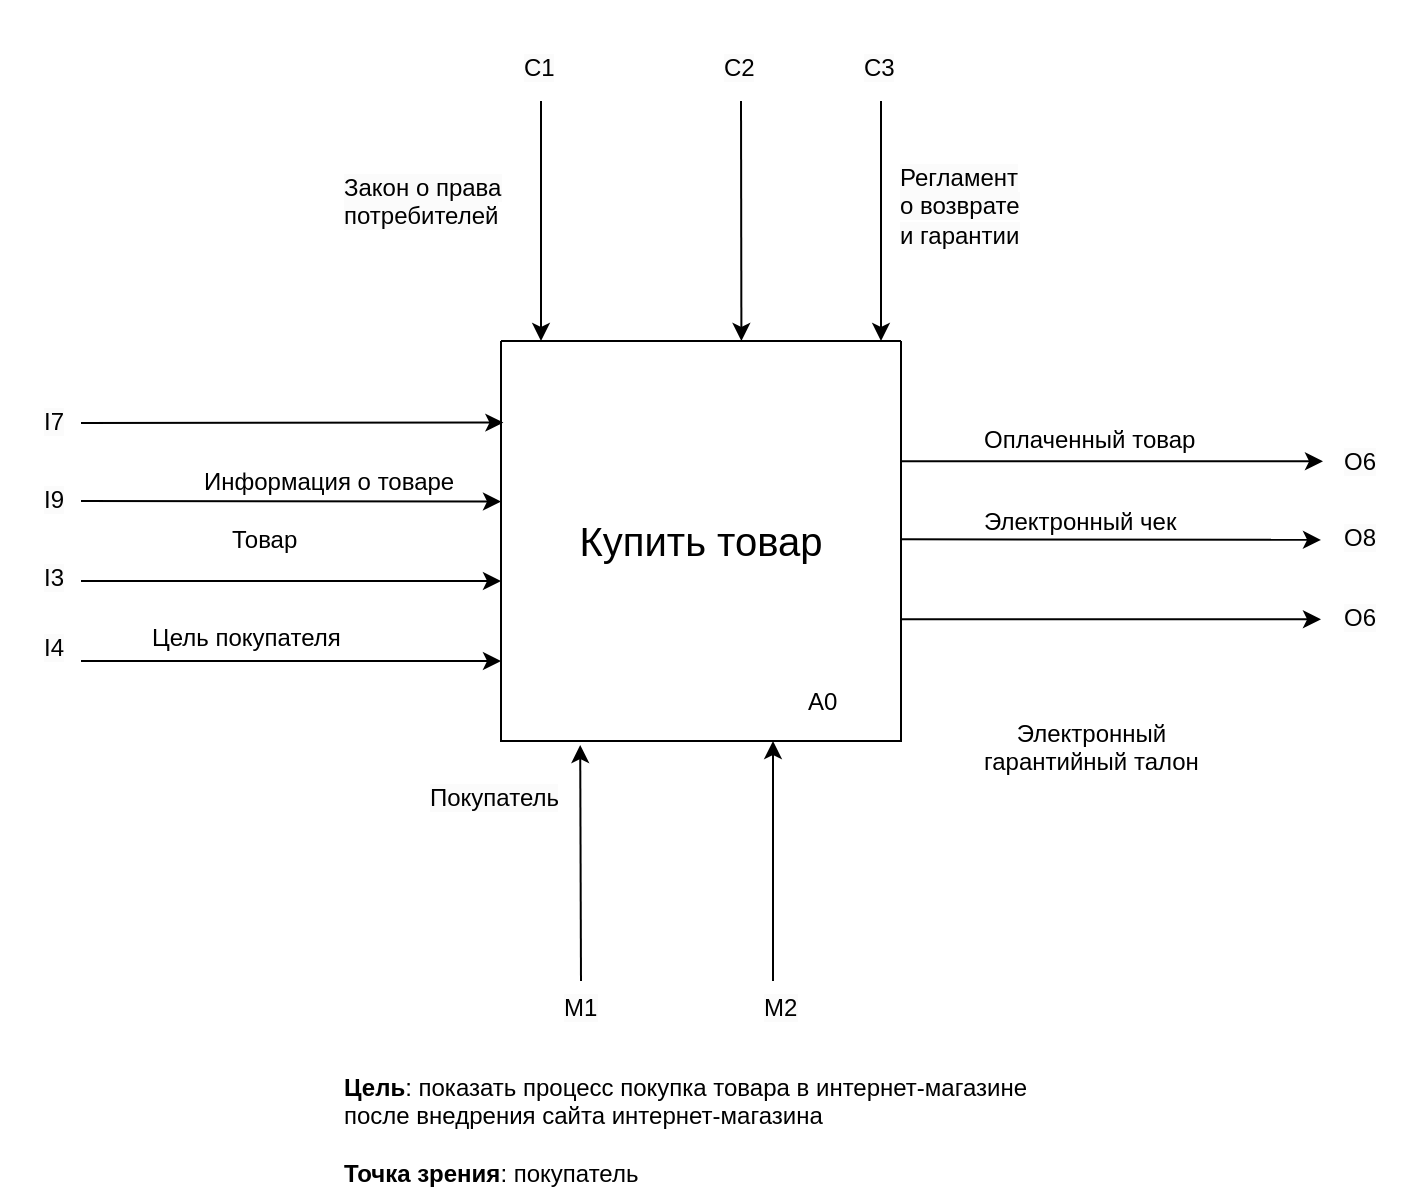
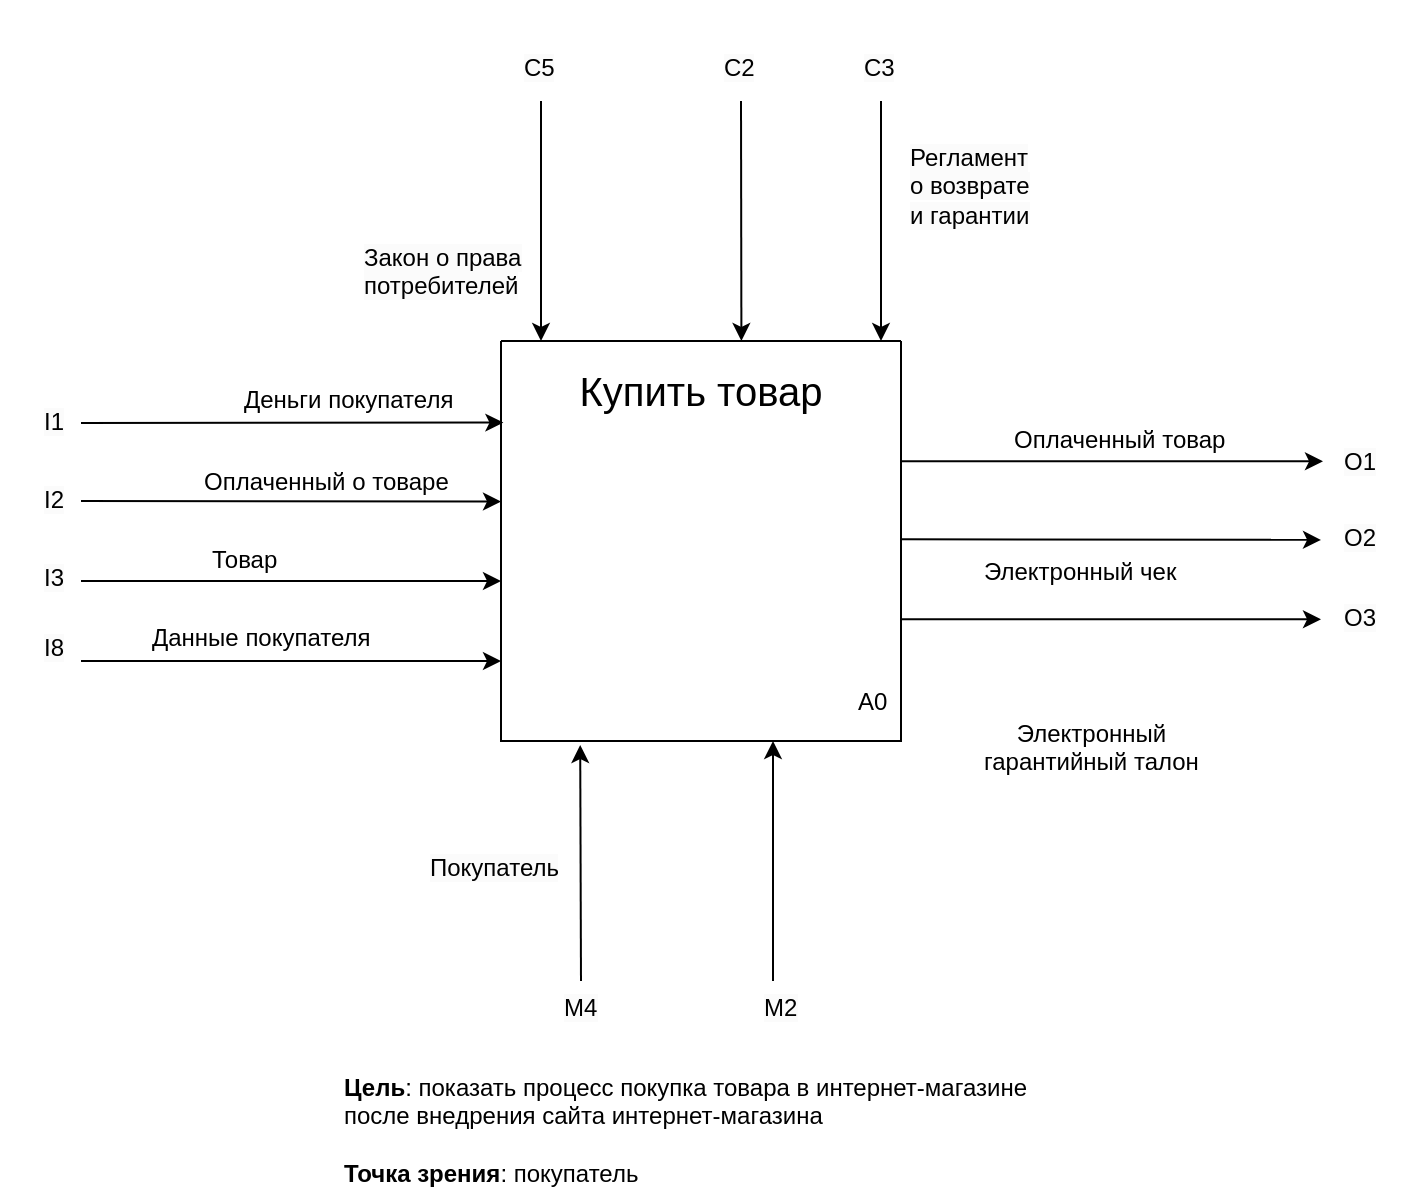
(538, 69) -> (538, 69)
(431, 201) -> (451, 271)
(967, 201) -> (977, 181)
none -> (361, 393)
(58, 423) -> (58, 423)
(1101, 433) -> (1131, 433)
(1358, 463) -> (1358, 463)
(326, 483) -> (326, 483)
(58, 501) -> (58, 501)
(1101, 515) -> (1101, 565)
(279, 533) -> (259, 553)
(1358, 539) -> (1358, 539)
(701, 541) -> (701, 391)
(1358, 619) -> (1358, 619)
(251, 639) -> (264, 639)
(58, 649) -> (58, 649)
(825, 705) -> (875, 705)
(497, 811) -> (497, 881)
(578, 1009) -> (578, 1009)
